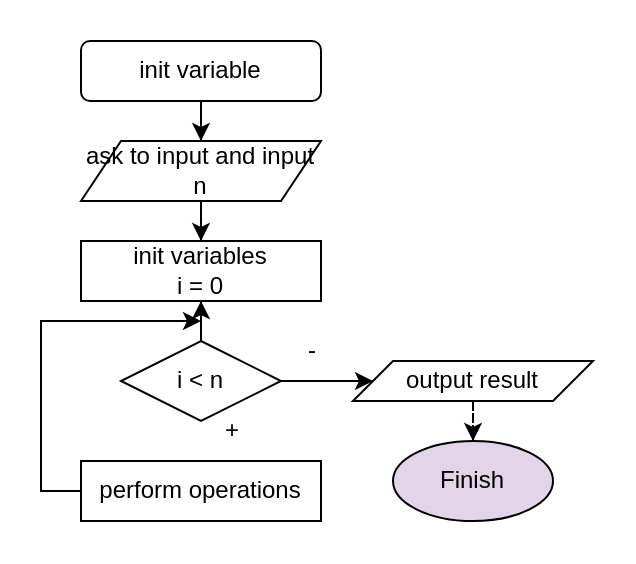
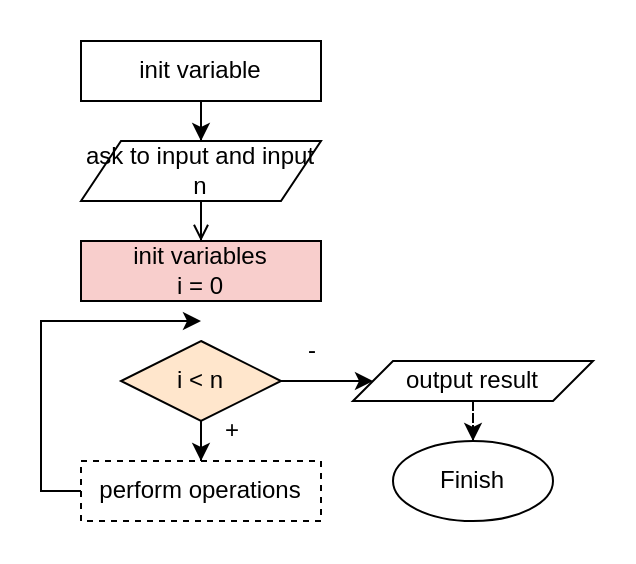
(201, 71) -> (201, 71)
(201, 226) -> (201, 229)
(201, 271) -> (201, 271)
(201, 314) -> (201, 448)
(201, 381) -> (201, 381)
(473, 481) -> (473, 481)
(201, 491) -> (201, 491)
